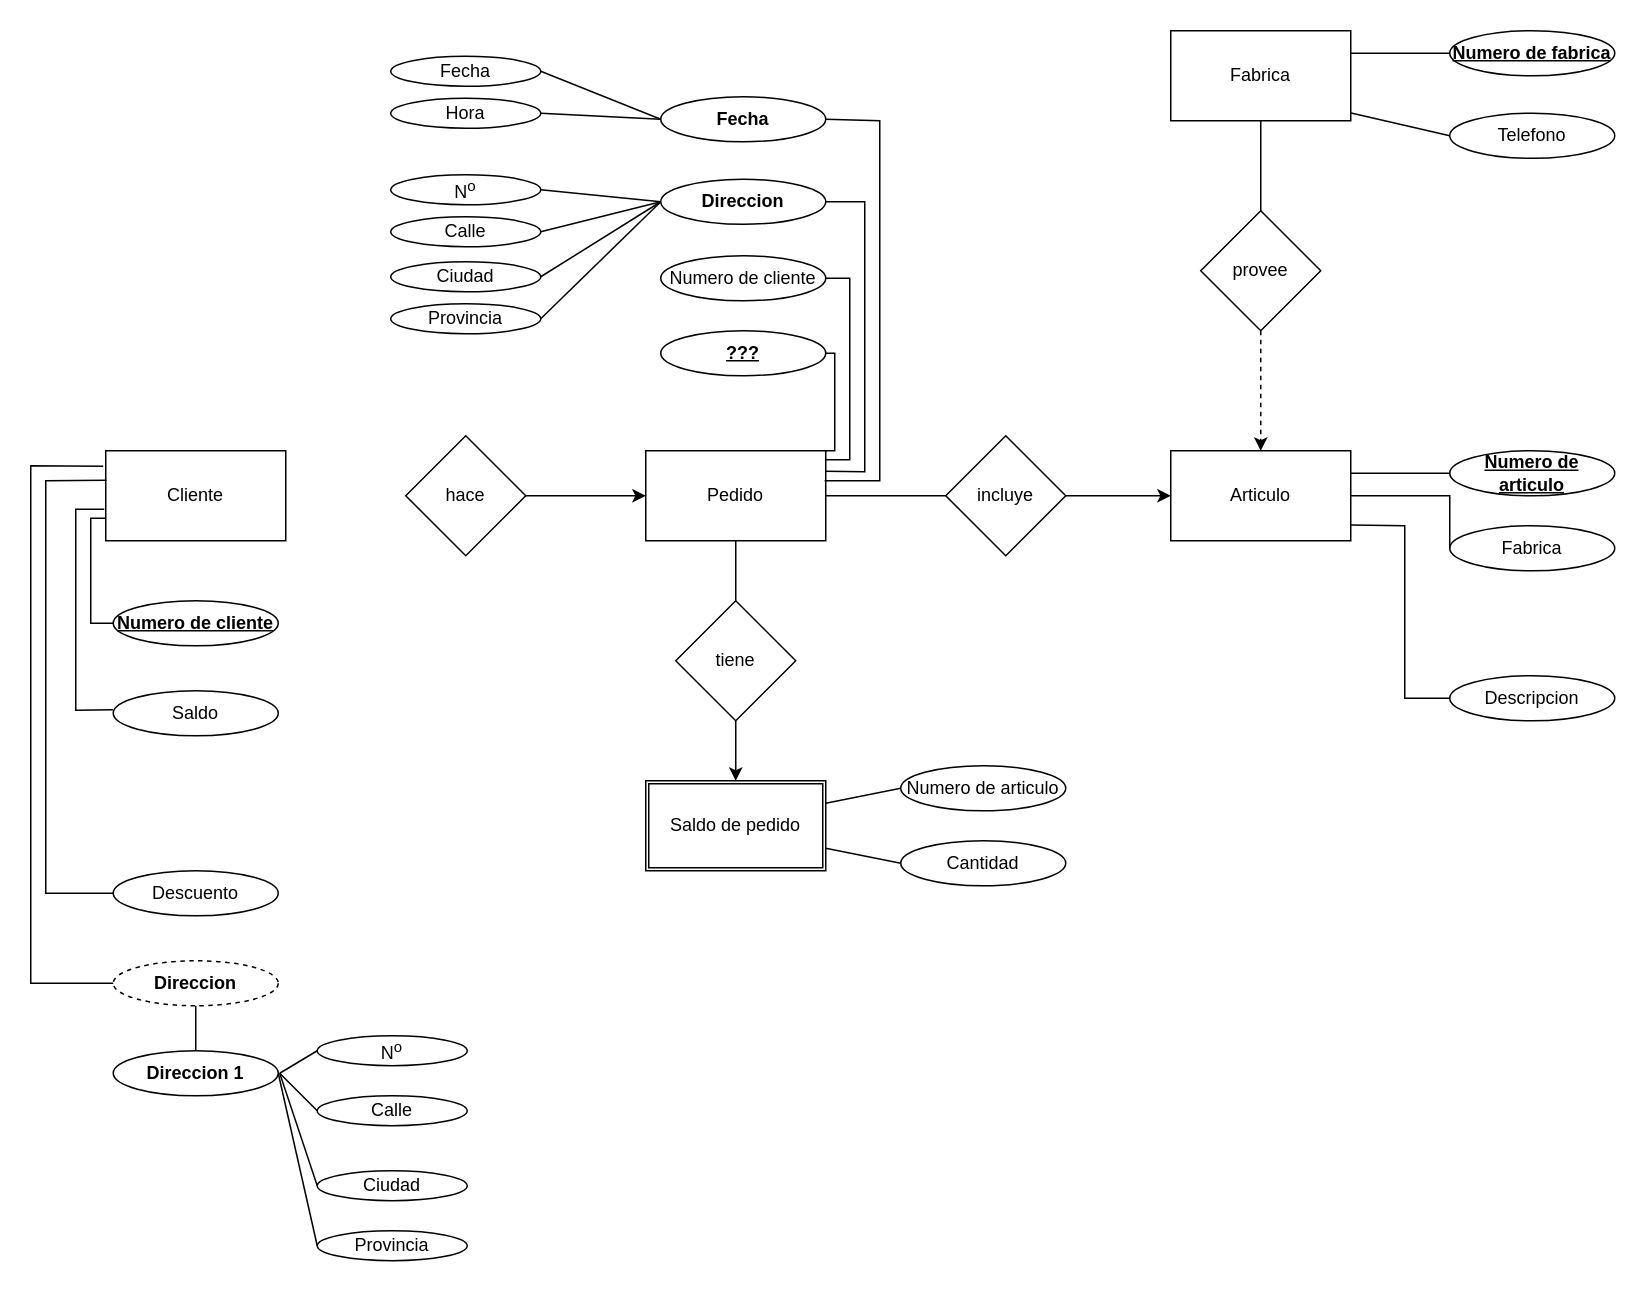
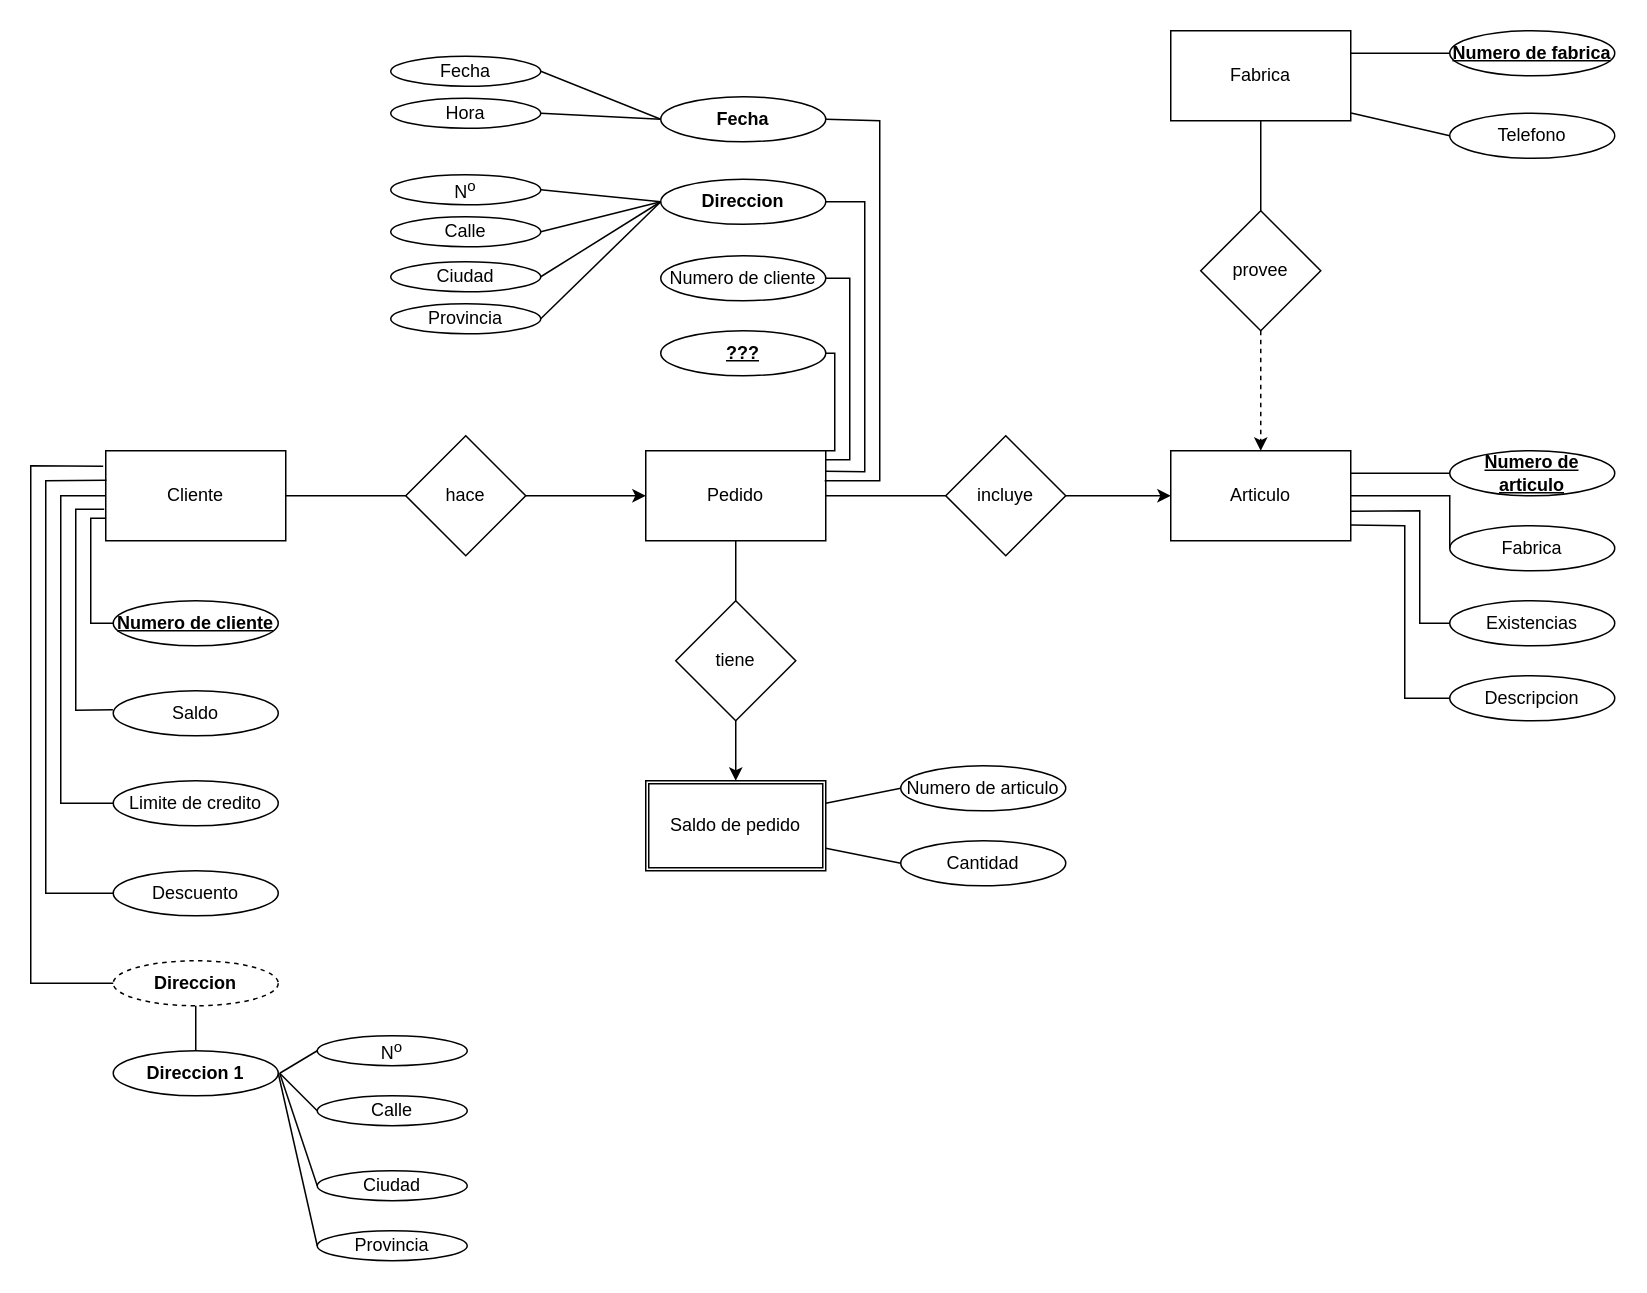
none -> (346, 496)
none -> (1420, 547)
none -> (1532, 623)
none -> (61, 653)
none -> (196, 803)
